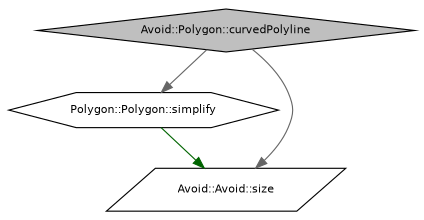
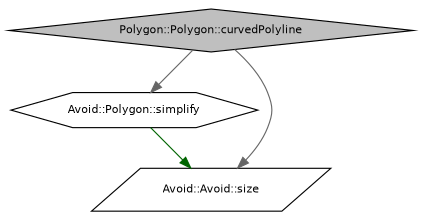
(226, 30) -> (211, 30)
(144, 110) -> (134, 110)
